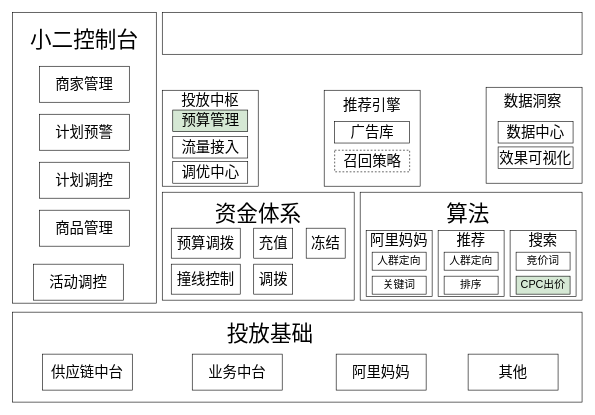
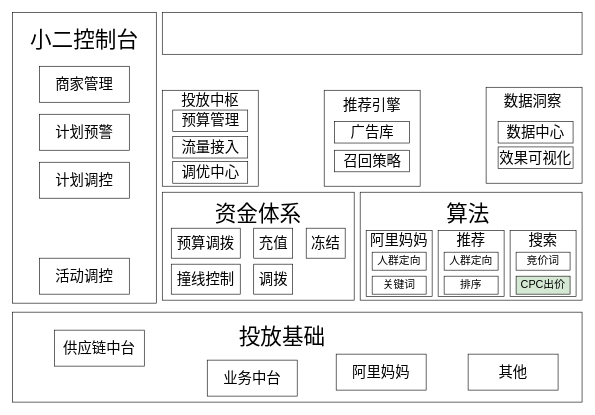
(210, 121) -> (210, 121)
(372, 161) -> (372, 161)
(84, 228) -> none
(78, 282) -> (84, 276)
(270, 333) -> (282, 336)
(87, 372) -> (99, 348)
(237, 372) -> (252, 378)
